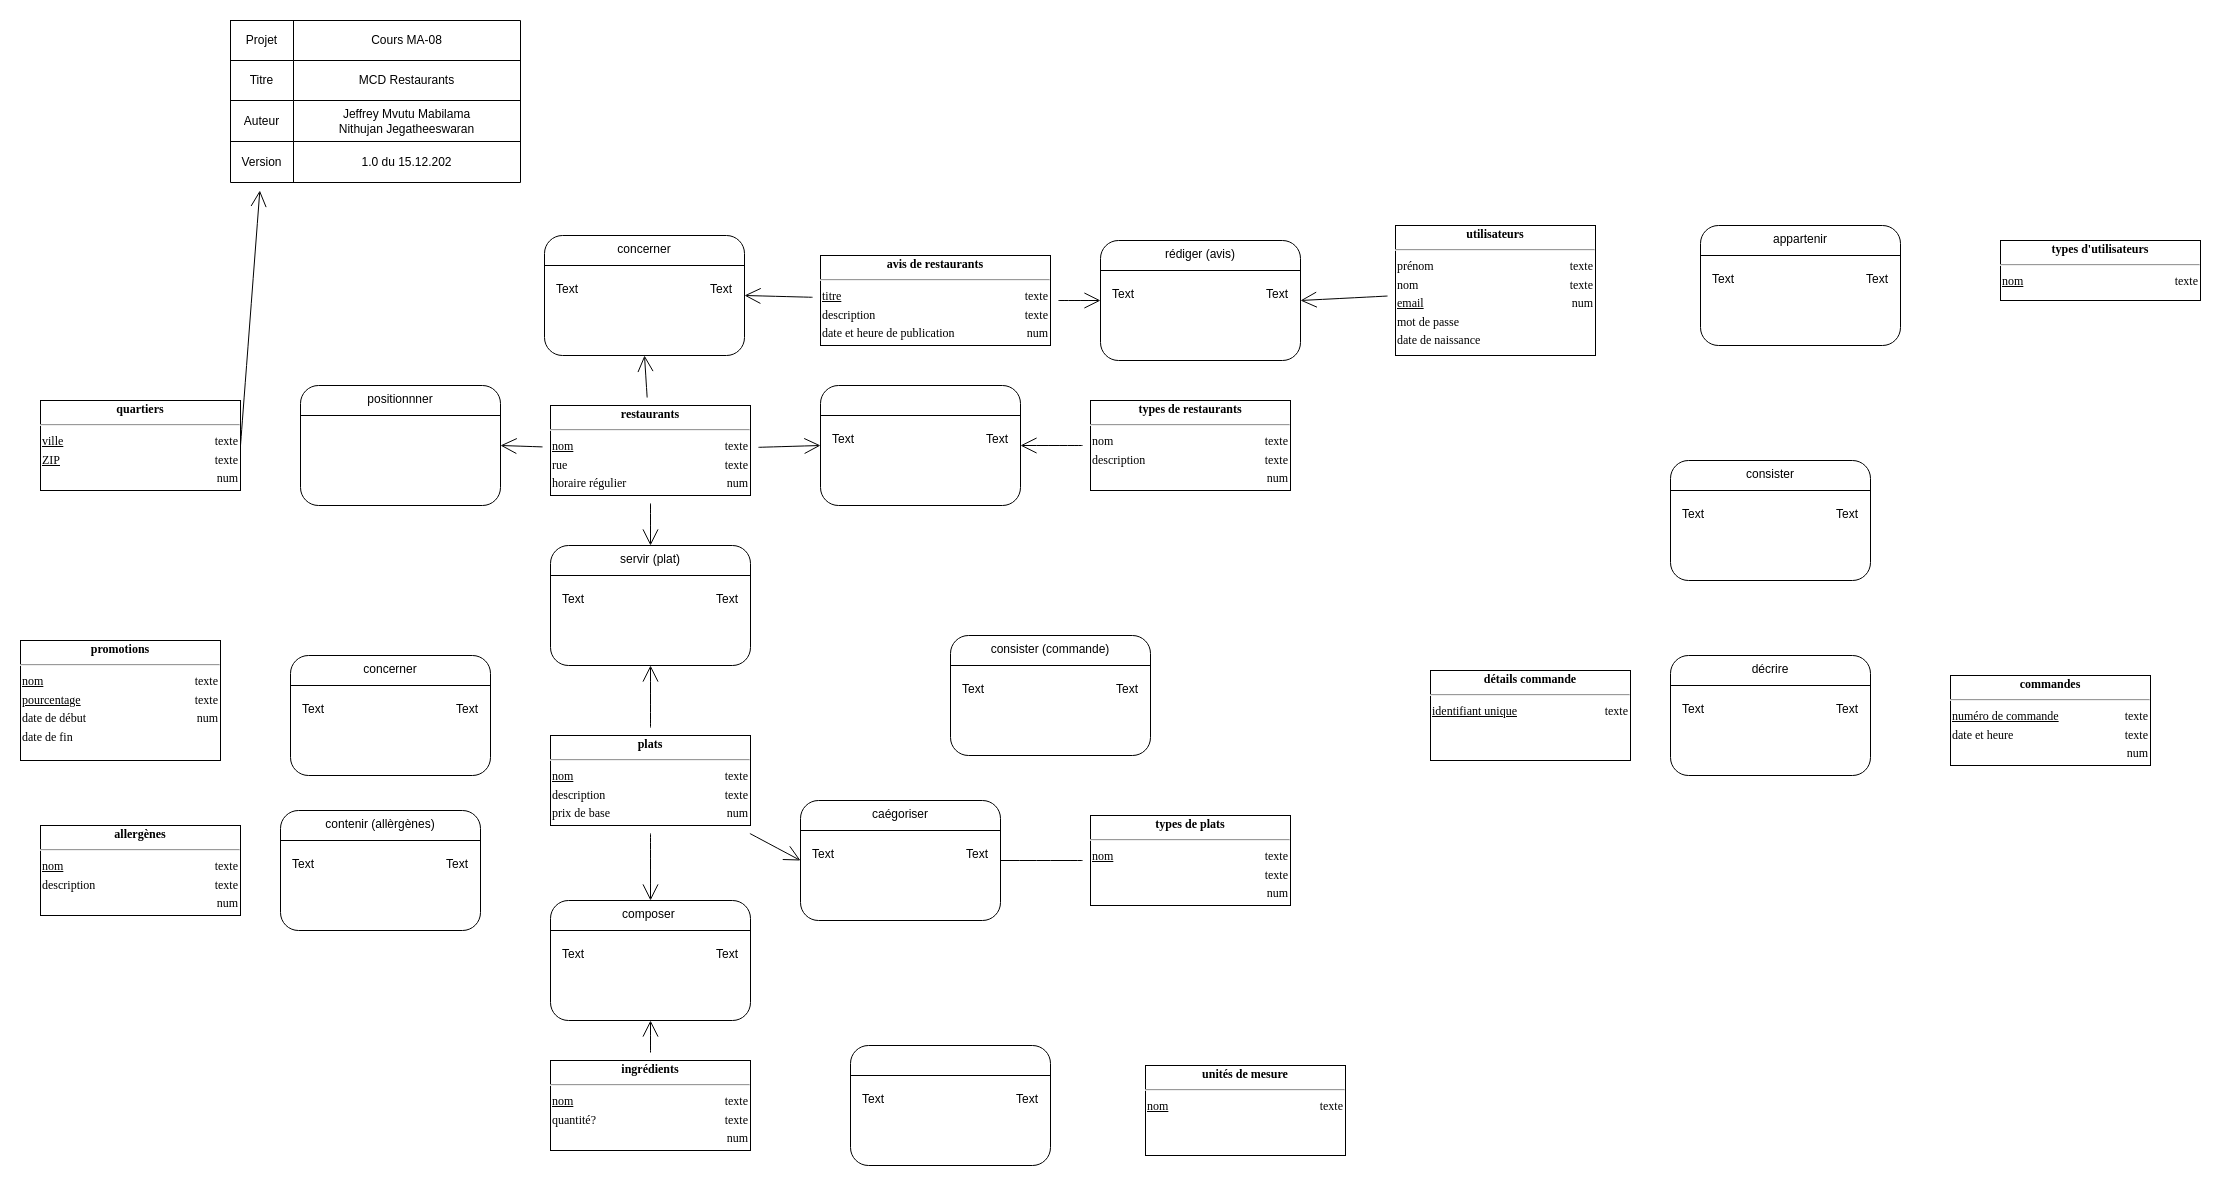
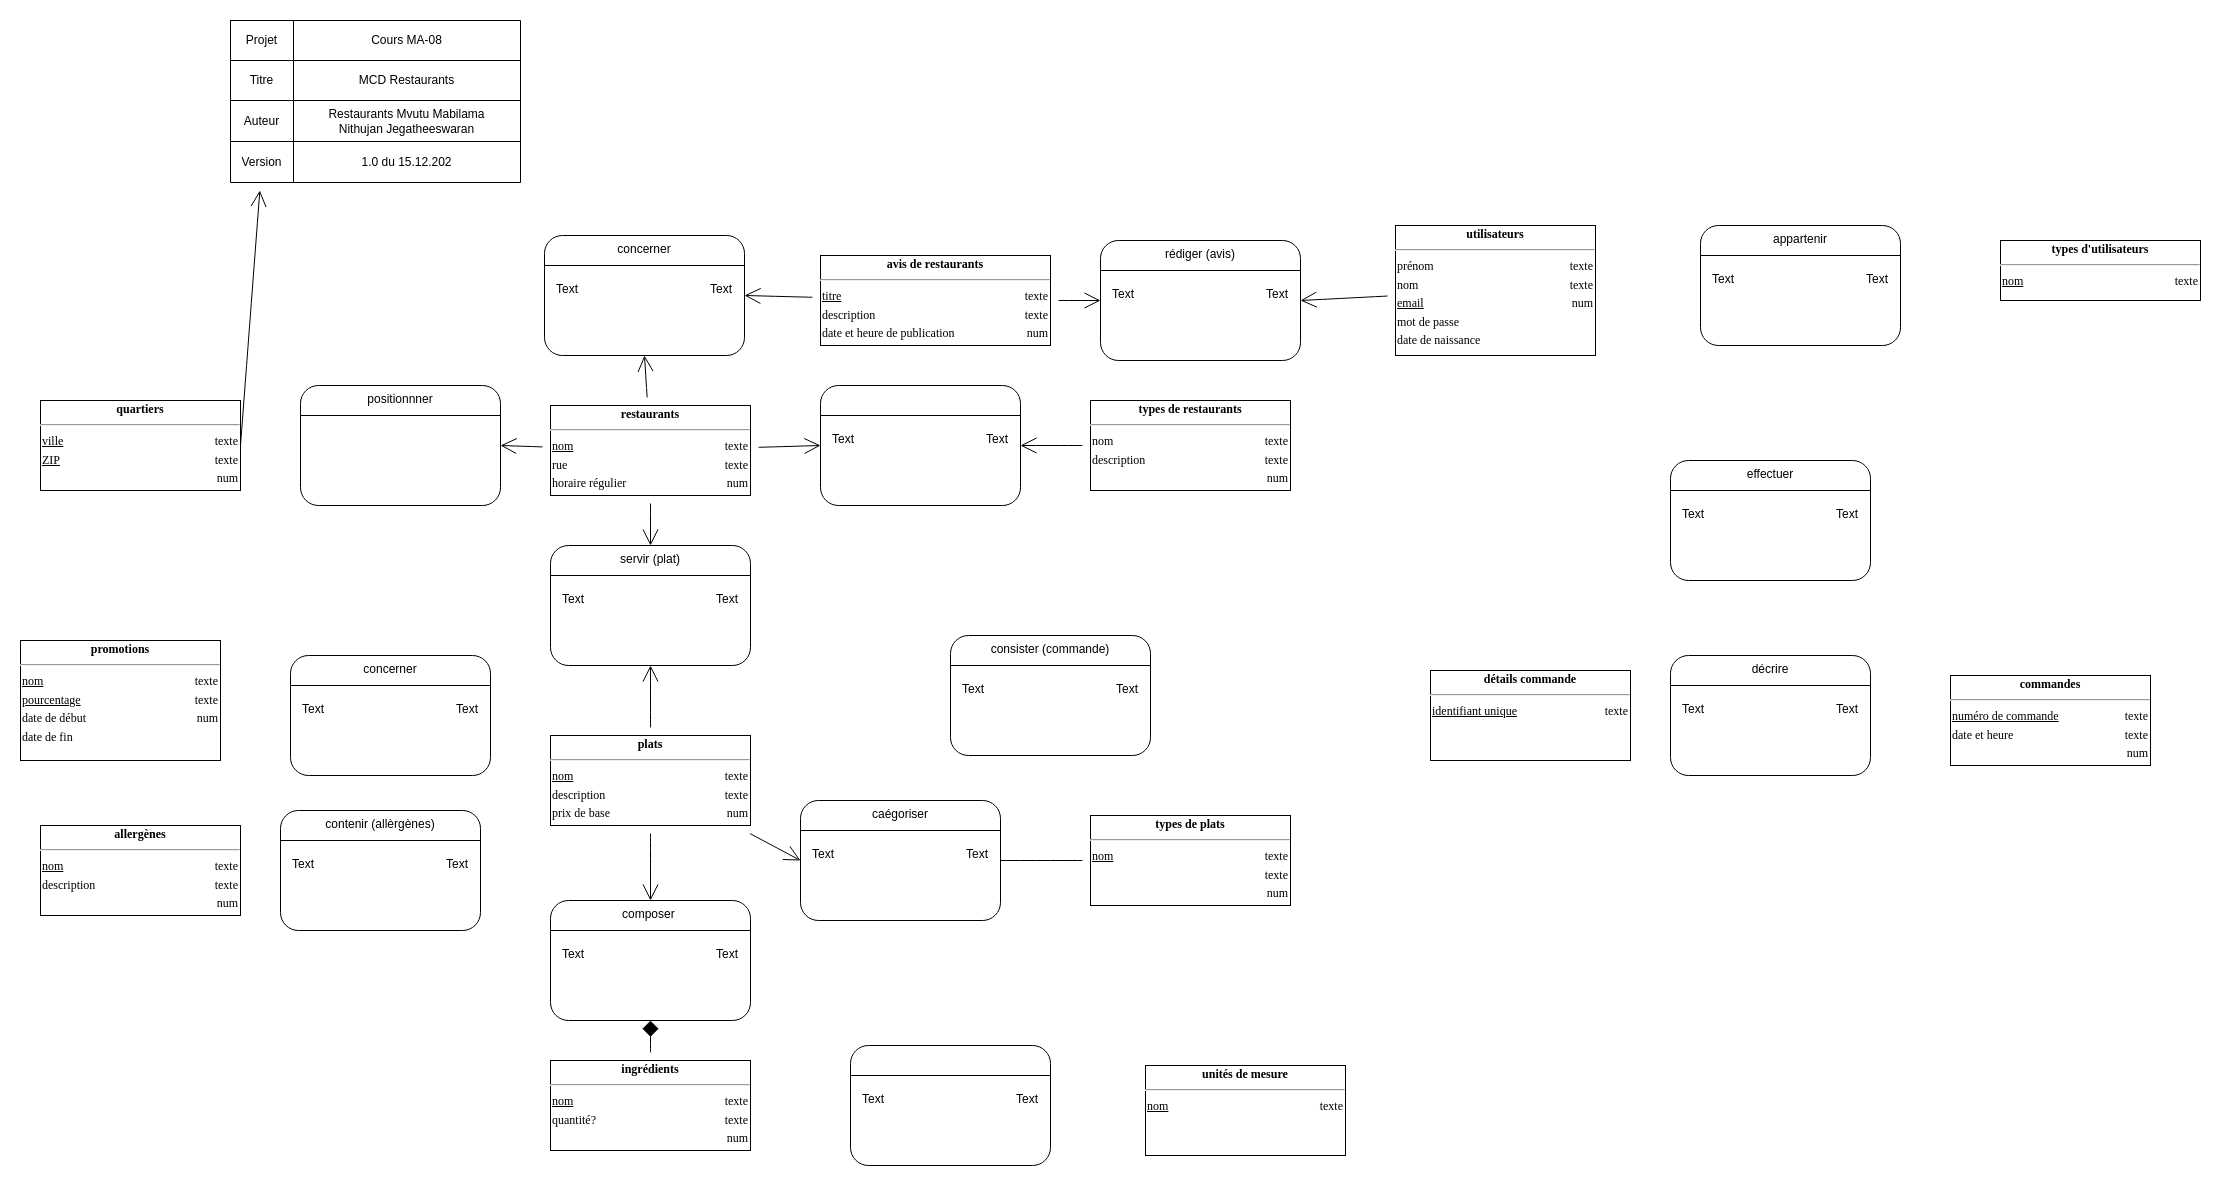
(407, 122) -> (407, 122)
(1771, 475) -> (1771, 475)
(651, 1030) -> (651, 1037)
